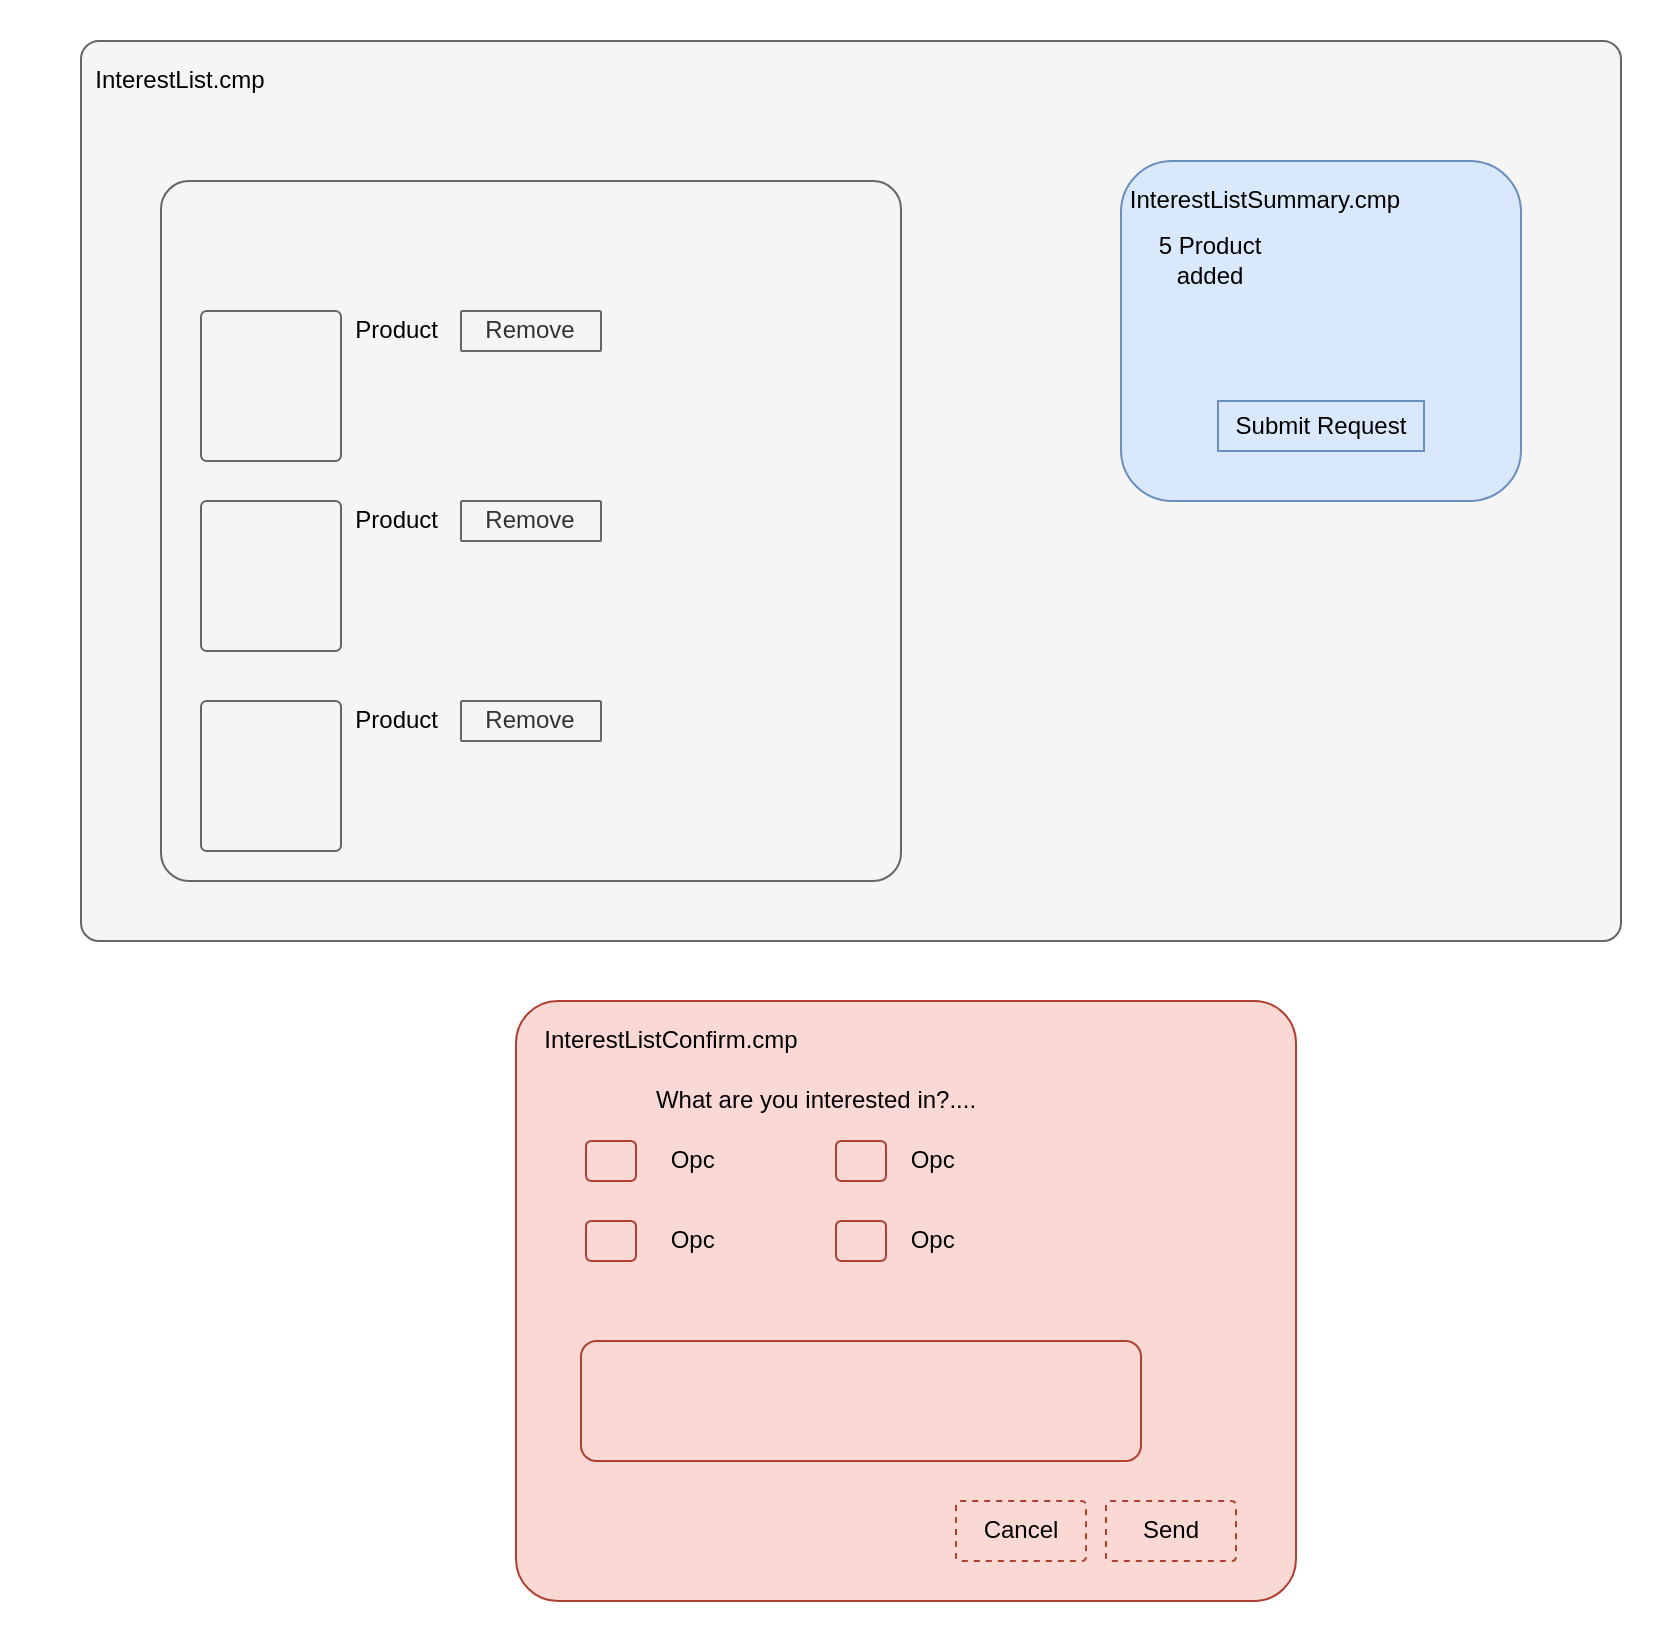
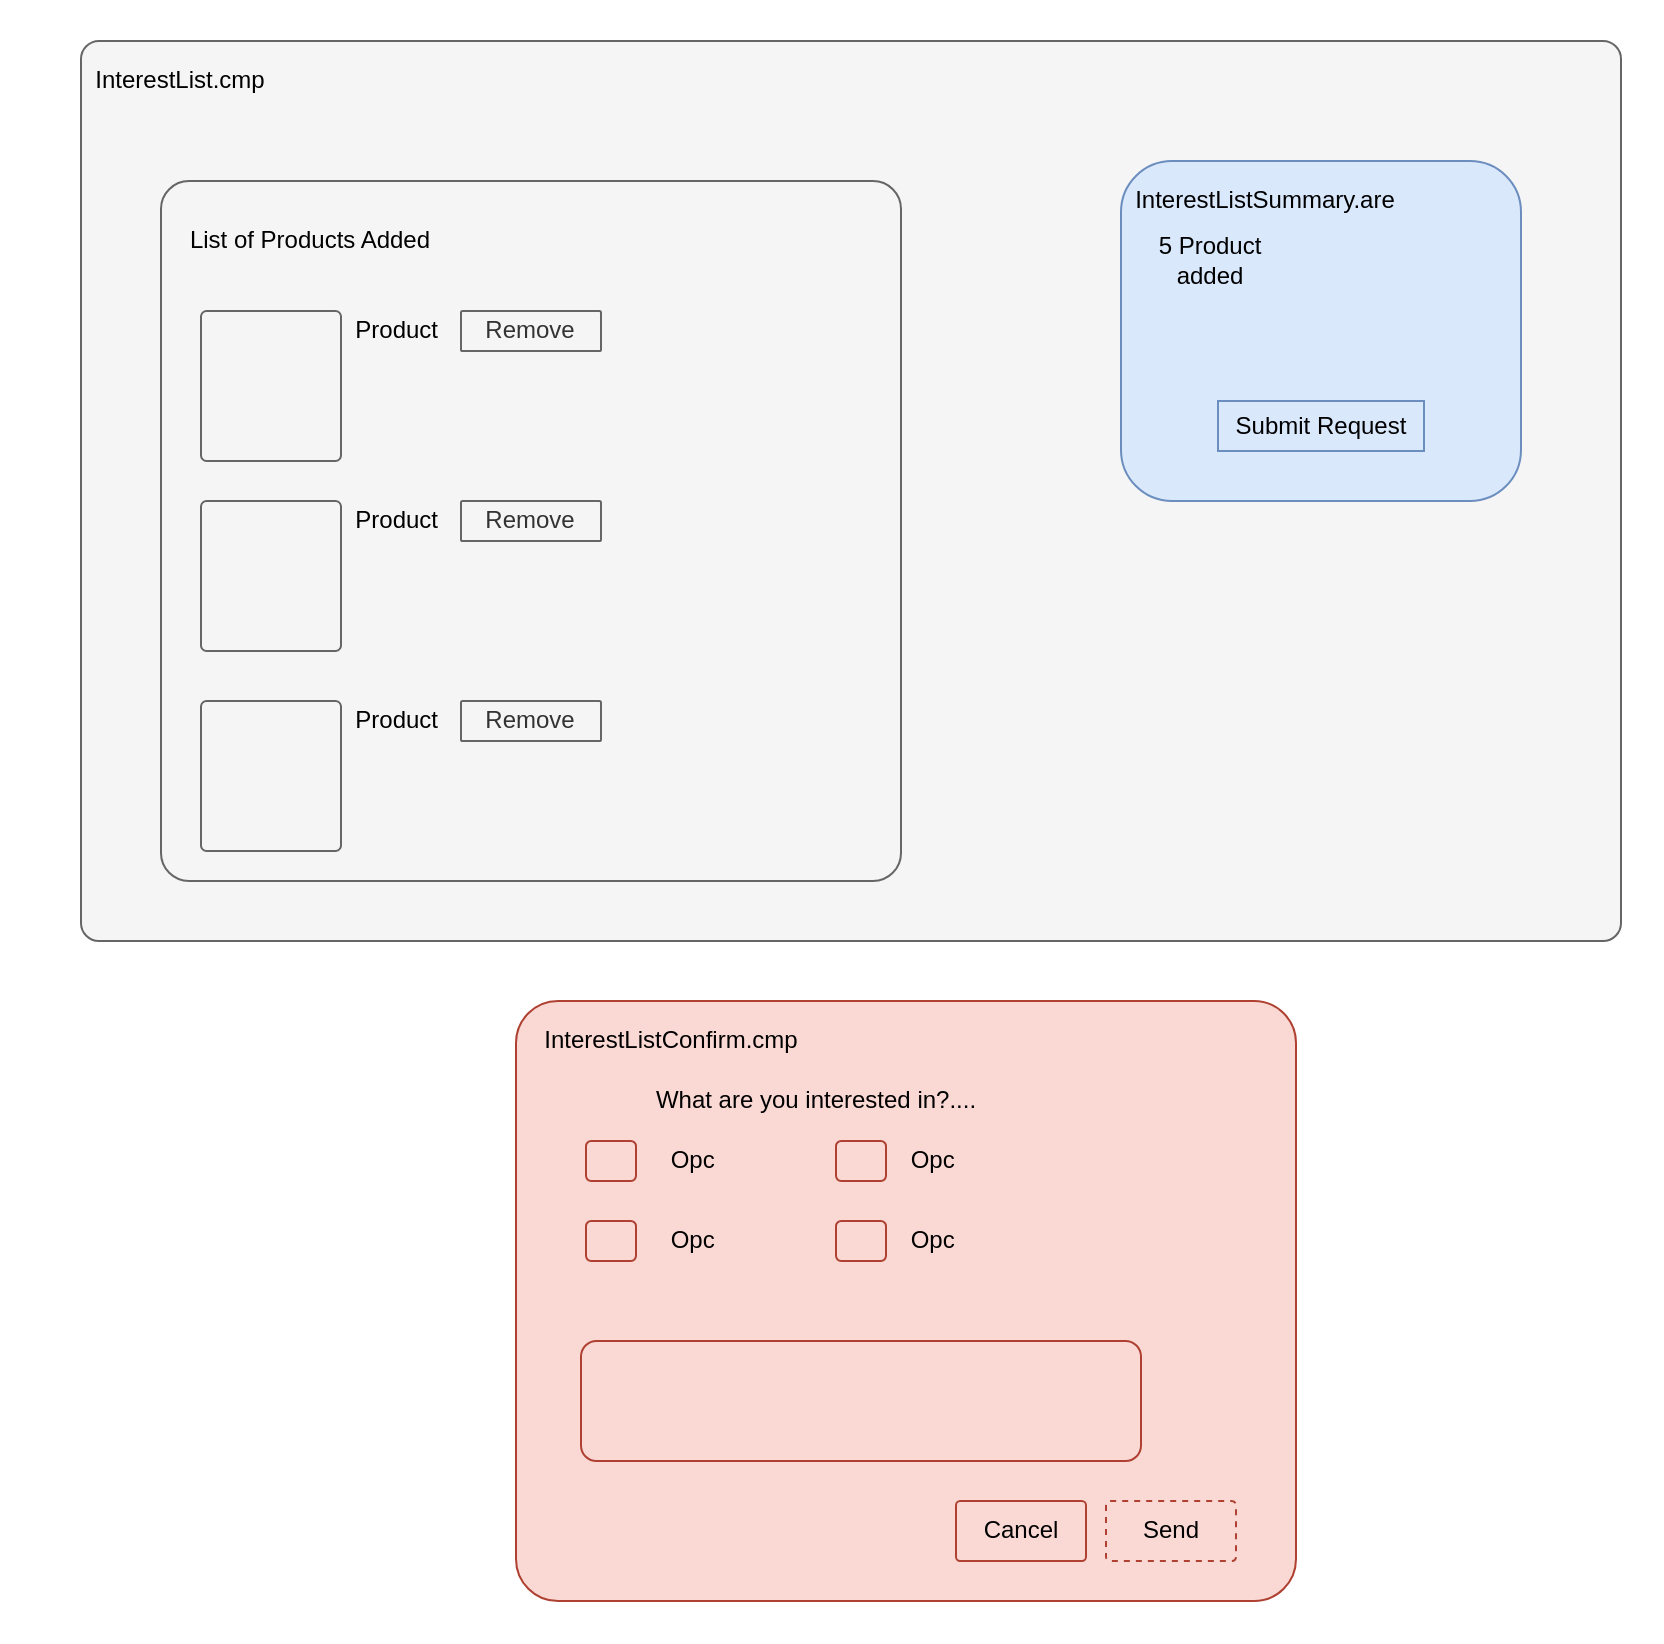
(1266, 201) -> (1266, 201)
none -> (311, 241)
(1021, 1531) -> (1021, 1531)
